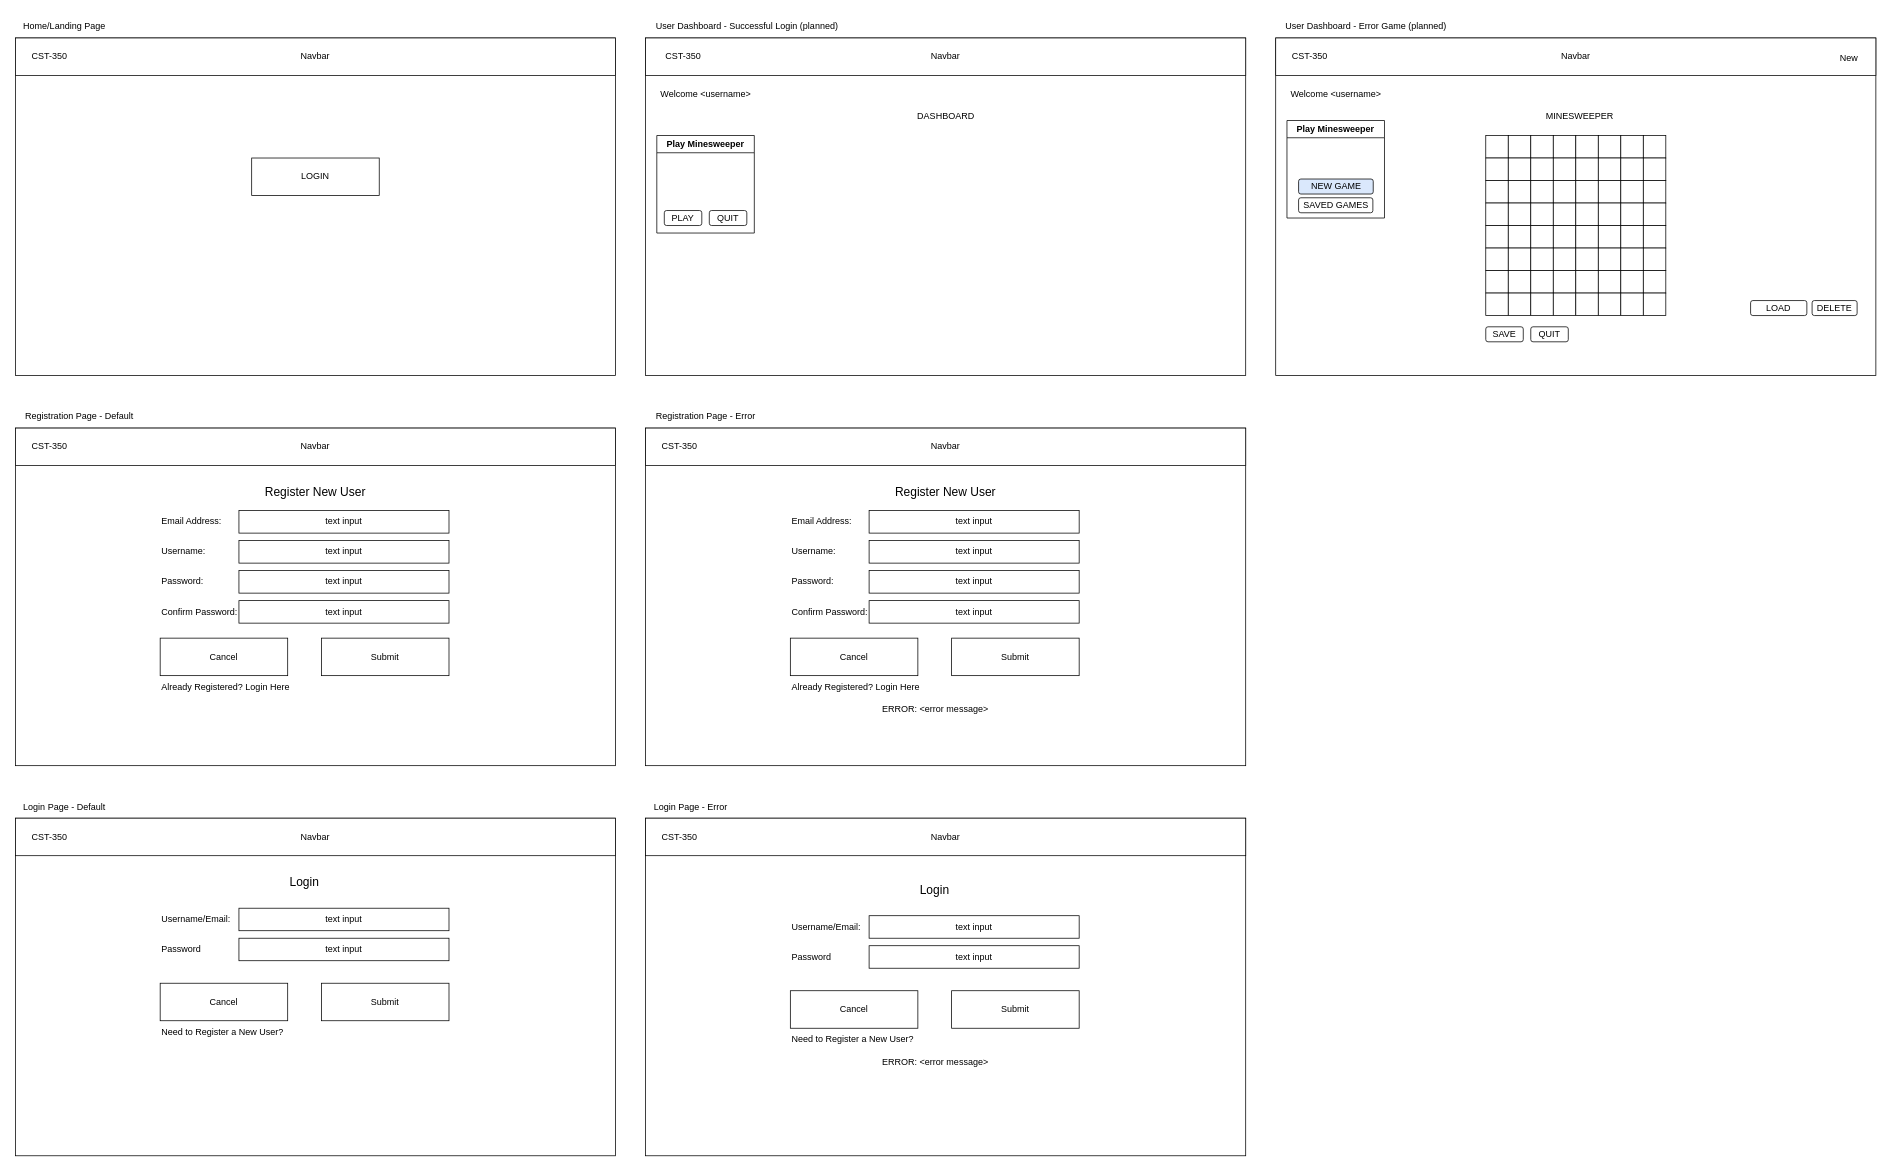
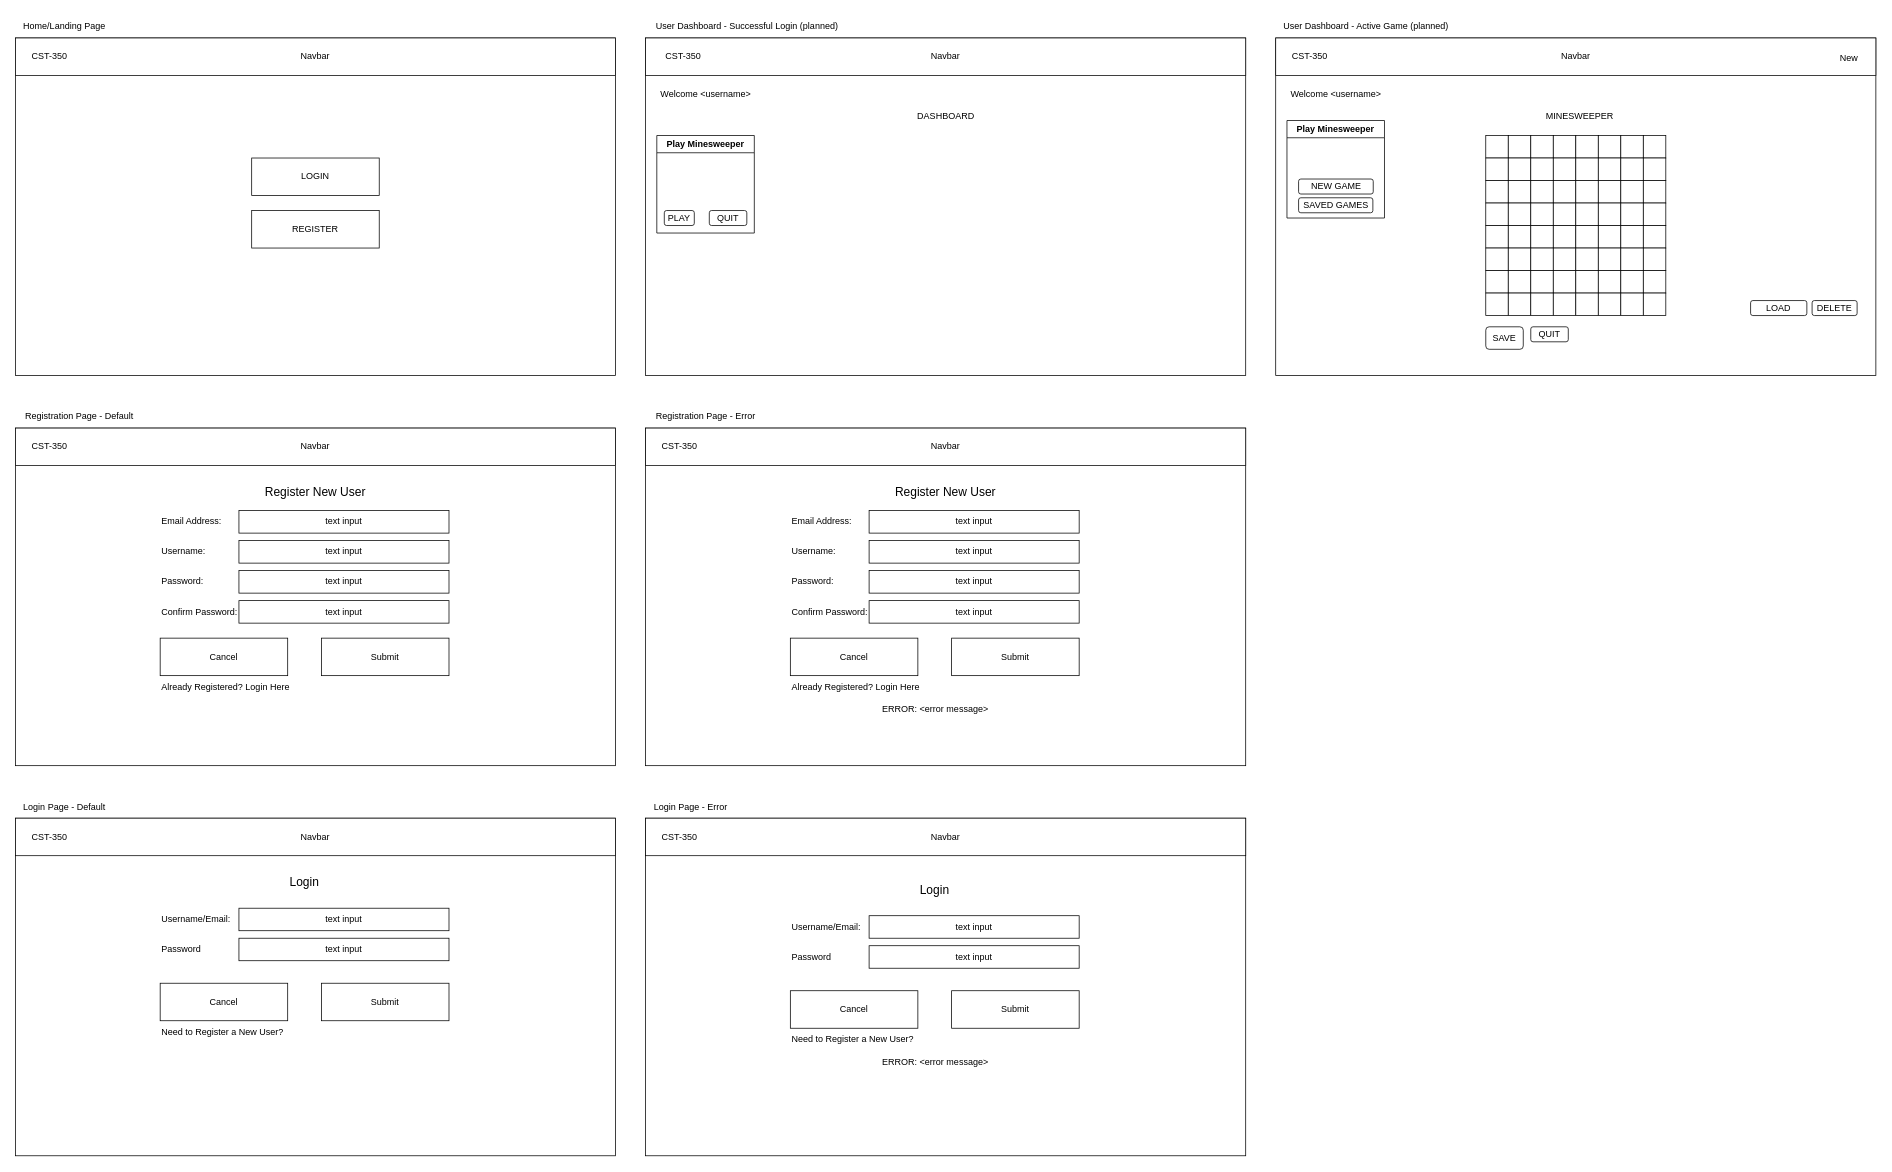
(1366, 27) -> (1366, 27)
(1336, 186) -> (1336, 186)
(683, 218) -> (679, 218)
none -> (315, 229)
(1504, 334) -> (1504, 338)
